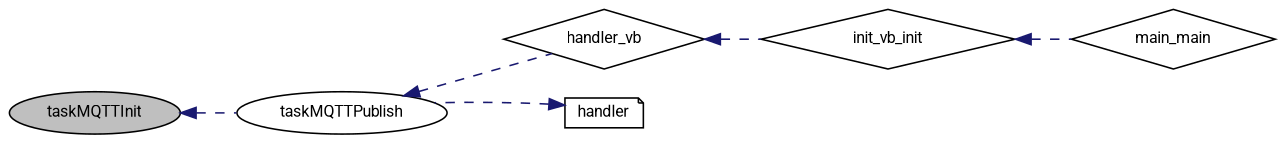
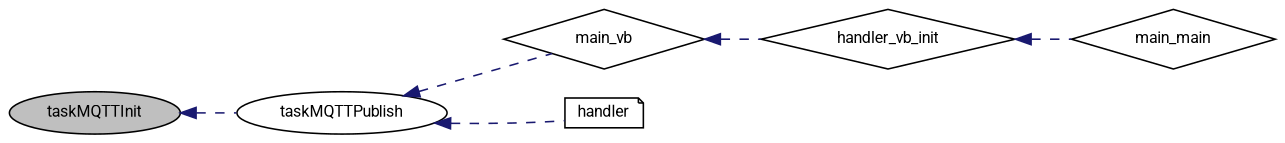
(604, 39) -> (604, 39)
(888, 39) -> (888, 39)
(492, 102) -> (508, 123)
